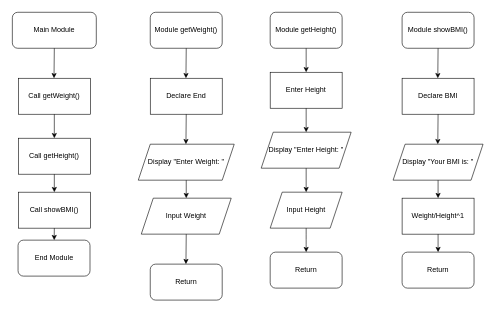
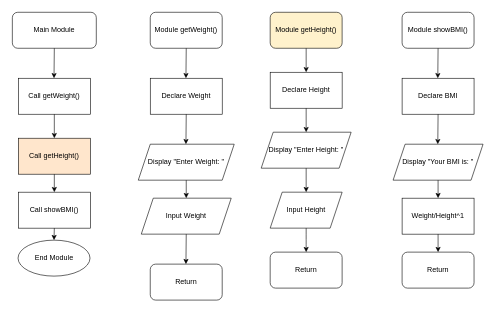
(306, 30) -> (306, 30)
(306, 90) -> (306, 90)
(186, 96) -> (186, 96)
(54, 156) -> (54, 156)
(54, 258) -> (54, 258)
